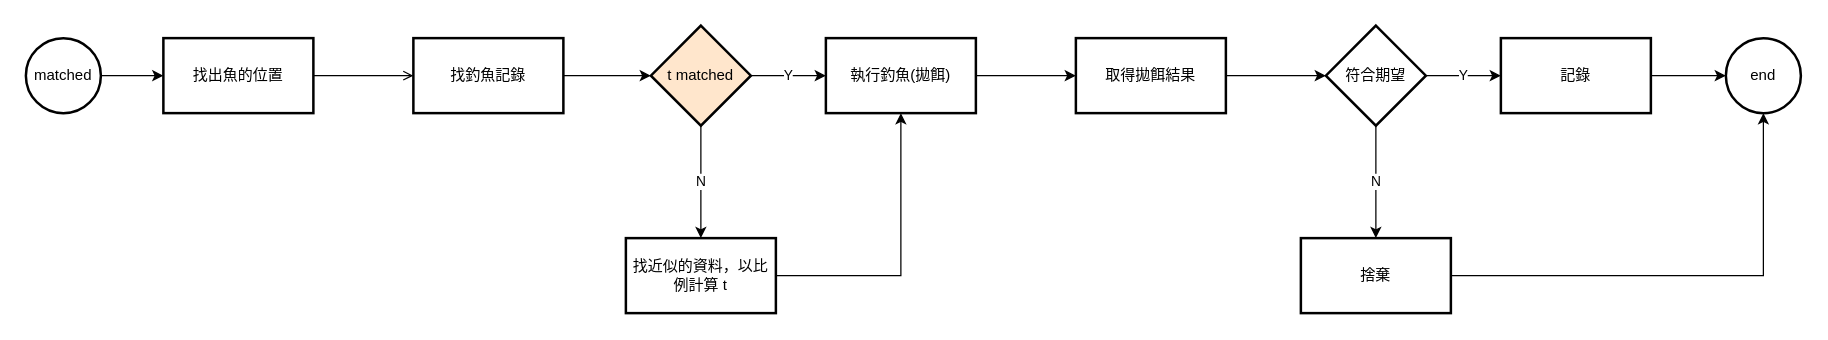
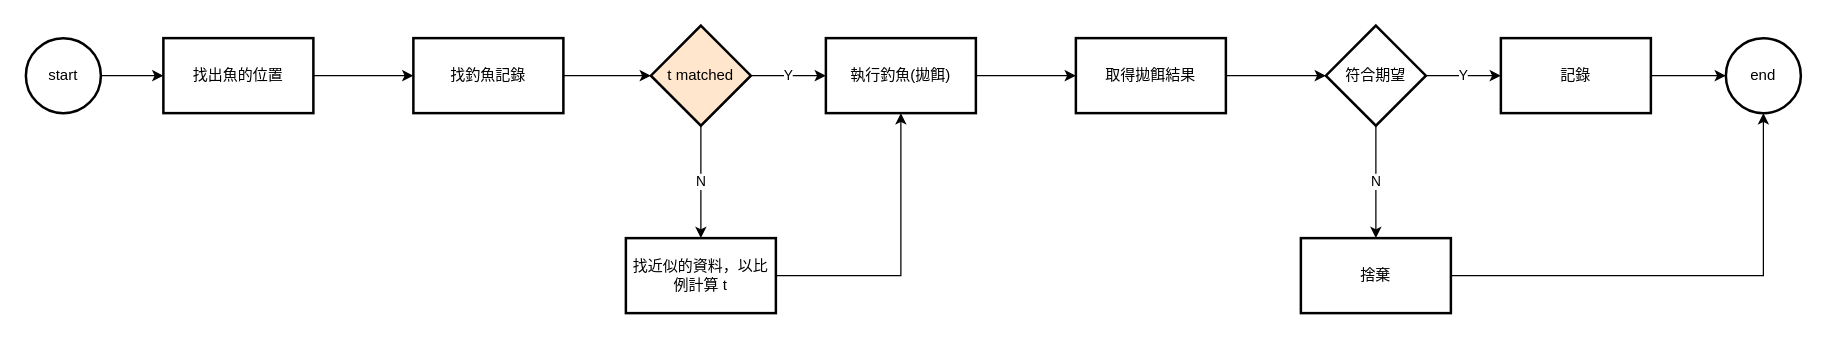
(63, 76) -> (63, 76)
(405, 76) -> (403, 76)
